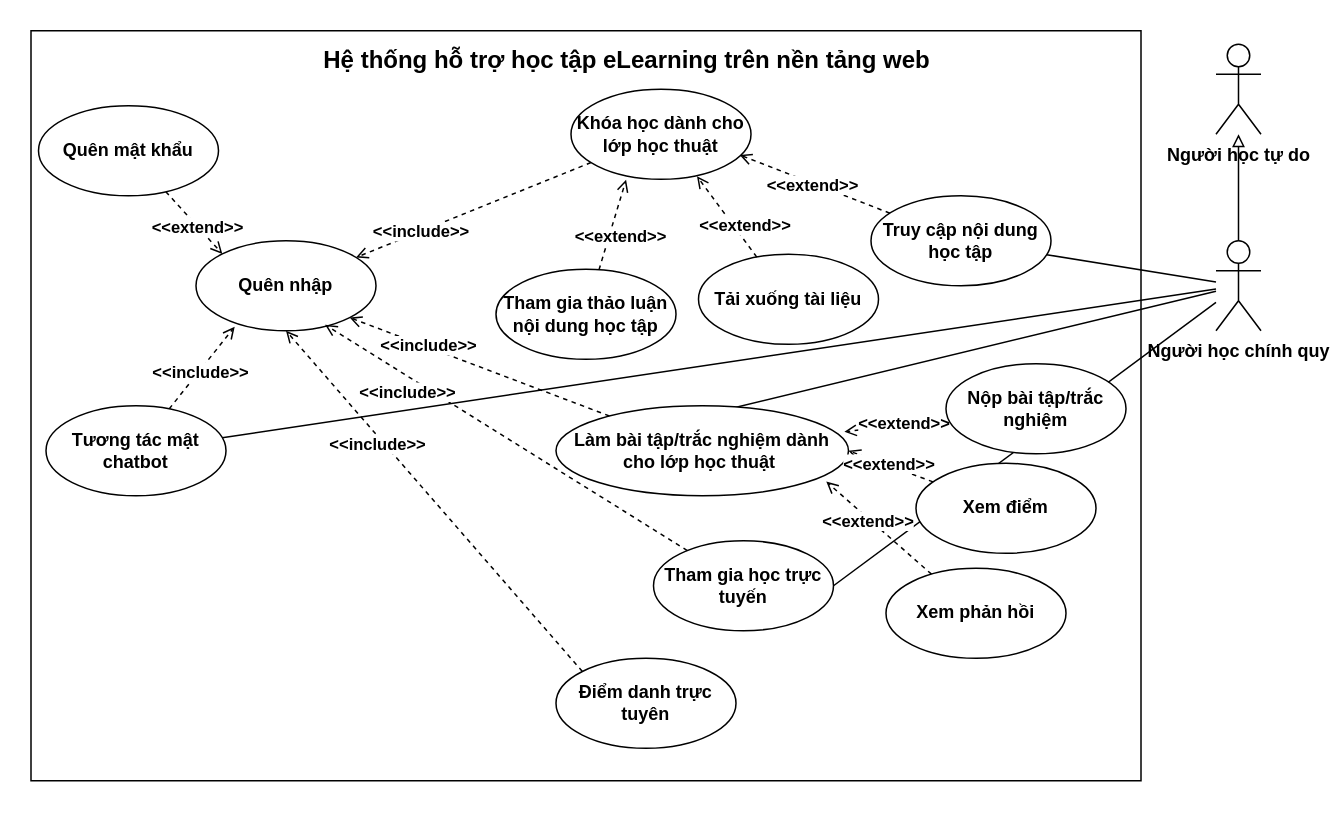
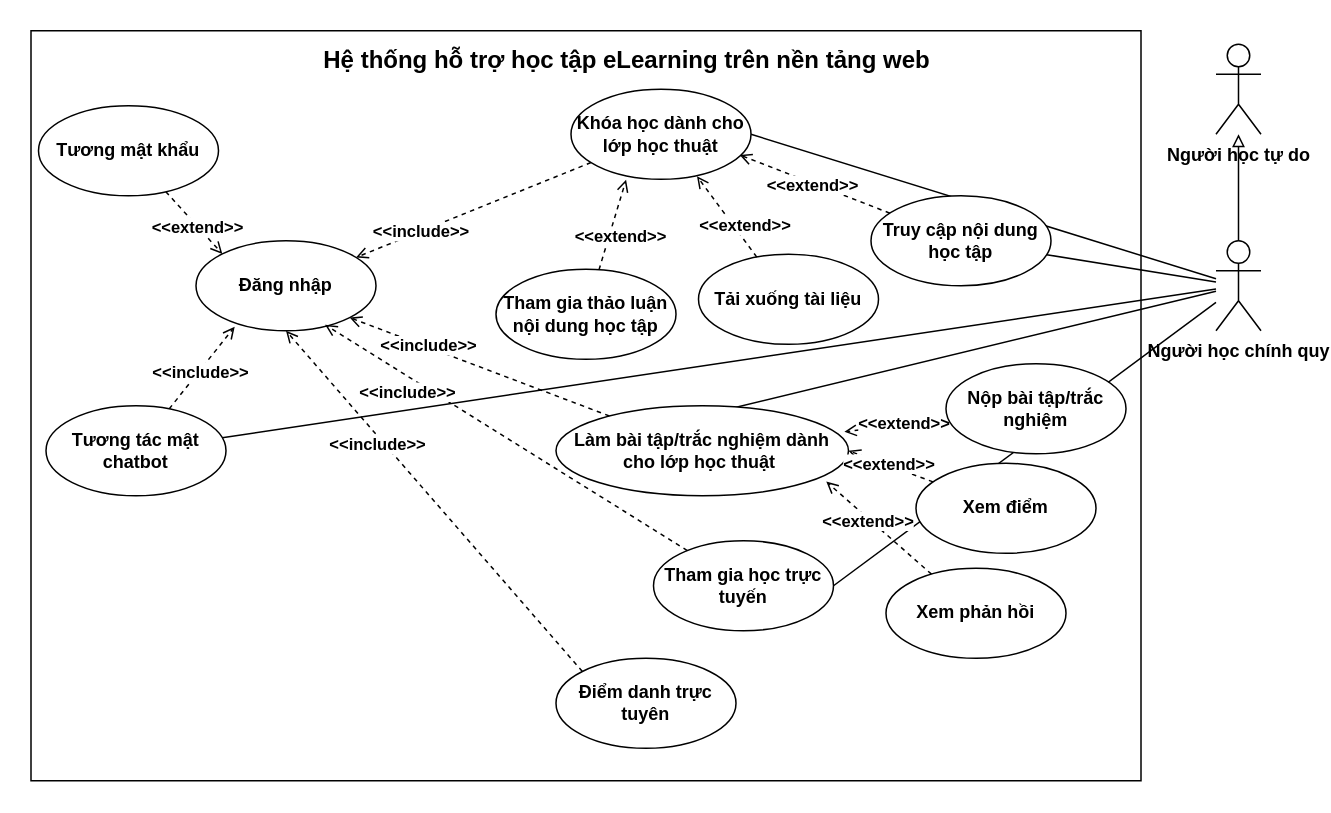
(128, 151) -> (128, 151)
none -> (849, 165)
(286, 286) -> (286, 286)
